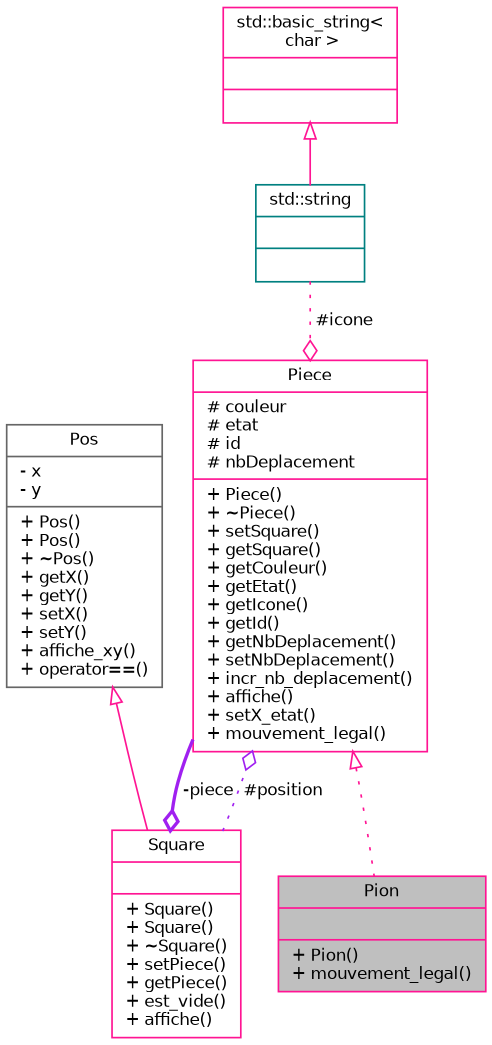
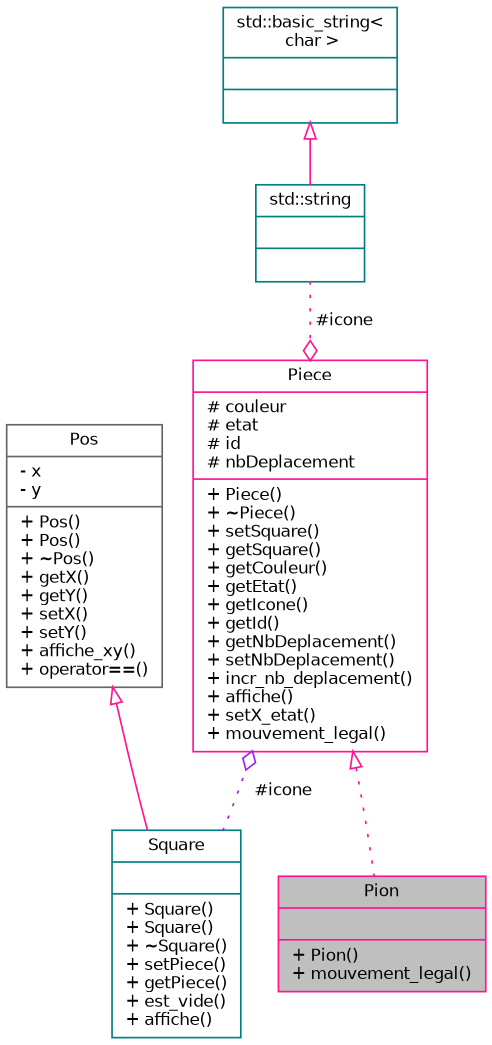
(310, 65) -> (310, 65)
(180, 774) -> none
(281, 791) -> (281, 791)
(176, 934) -> (176, 934)
